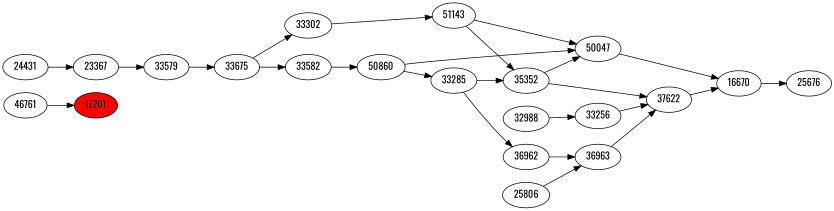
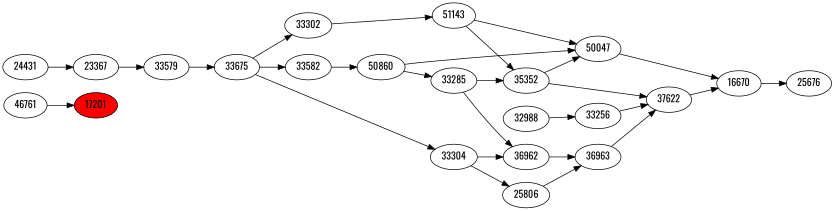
none -> (454, 157)
